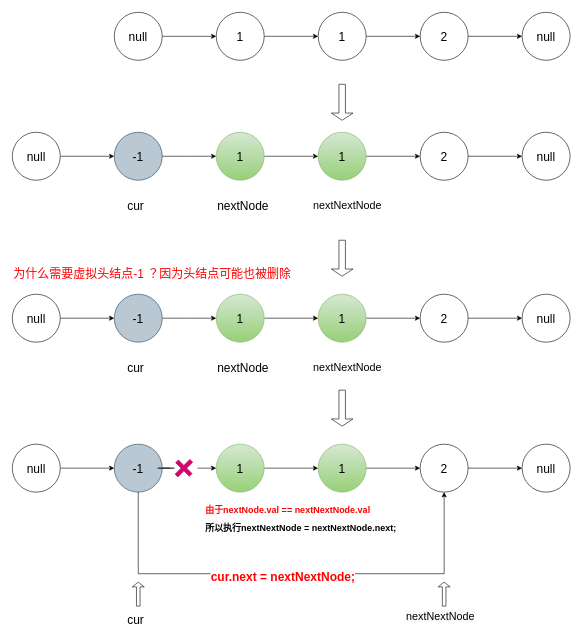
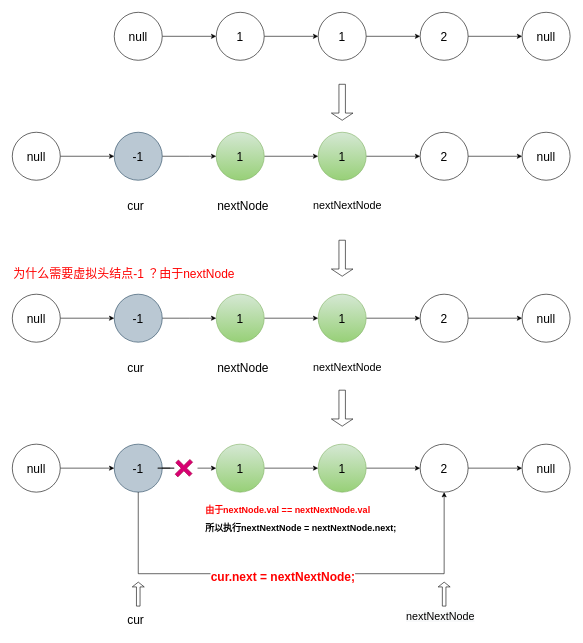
(98, 273) -> (82, 273)
